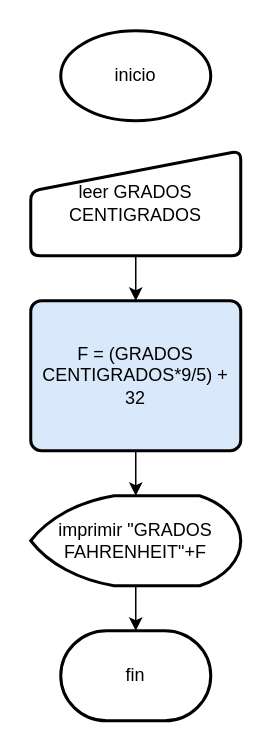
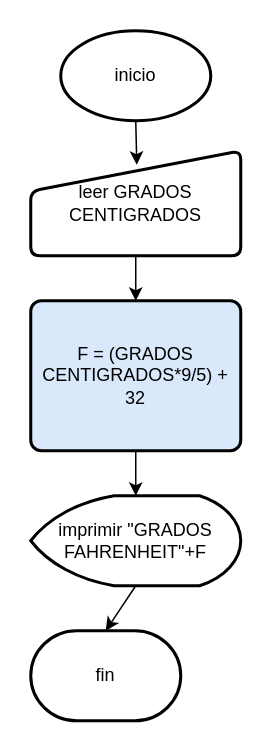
none -> (136, 138)
(136, 676) -> (106, 676)
